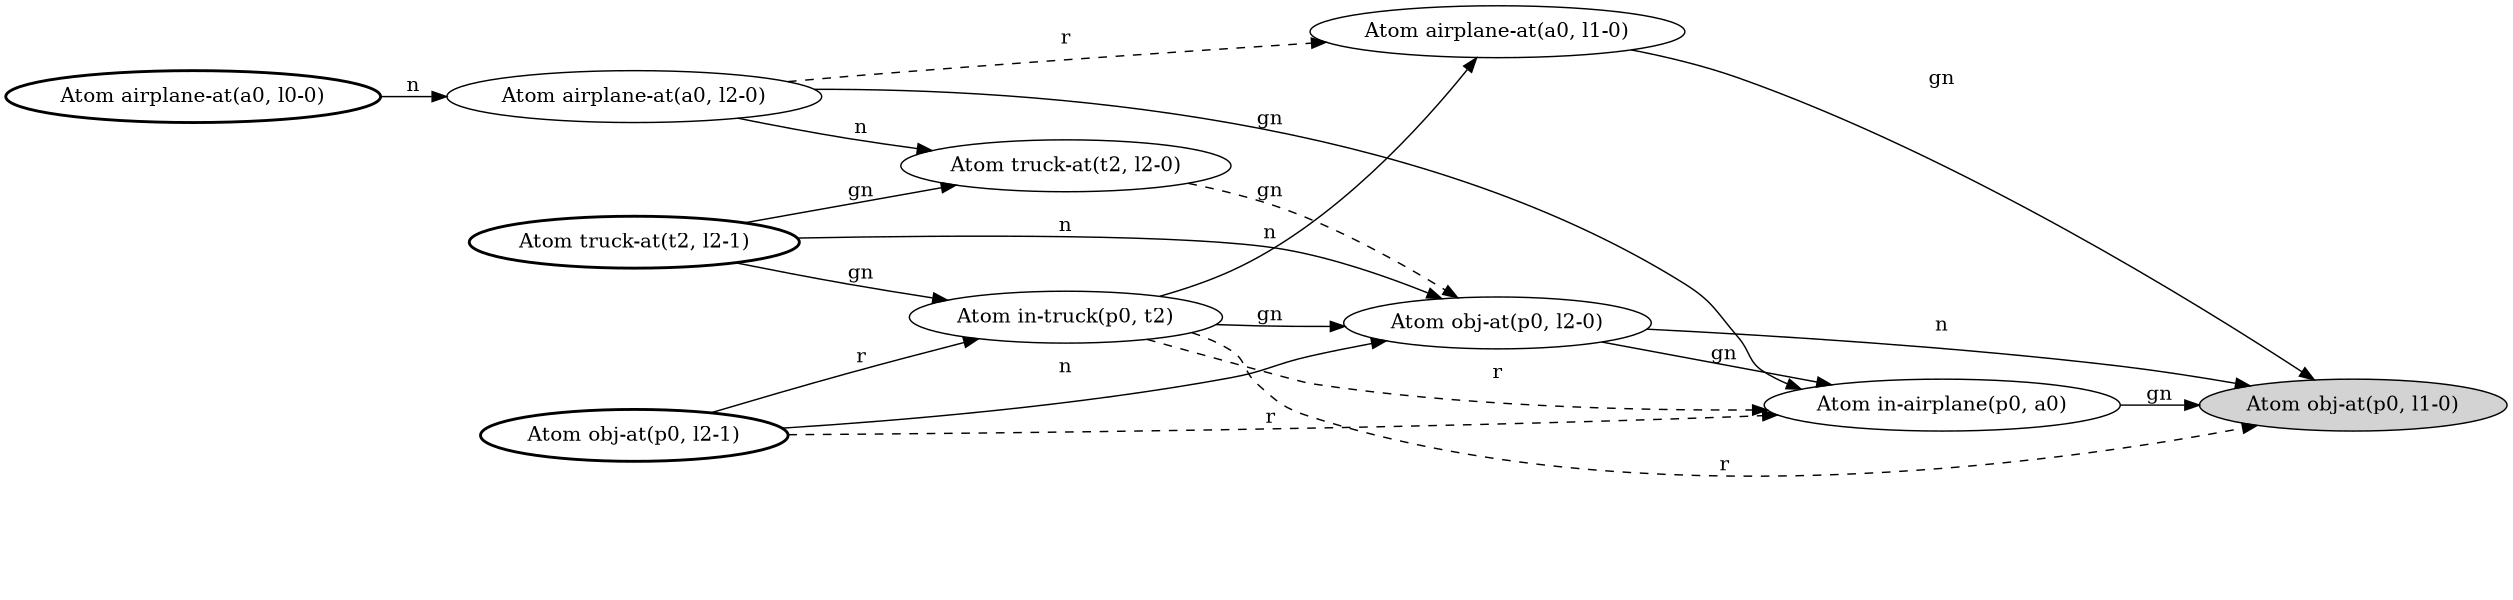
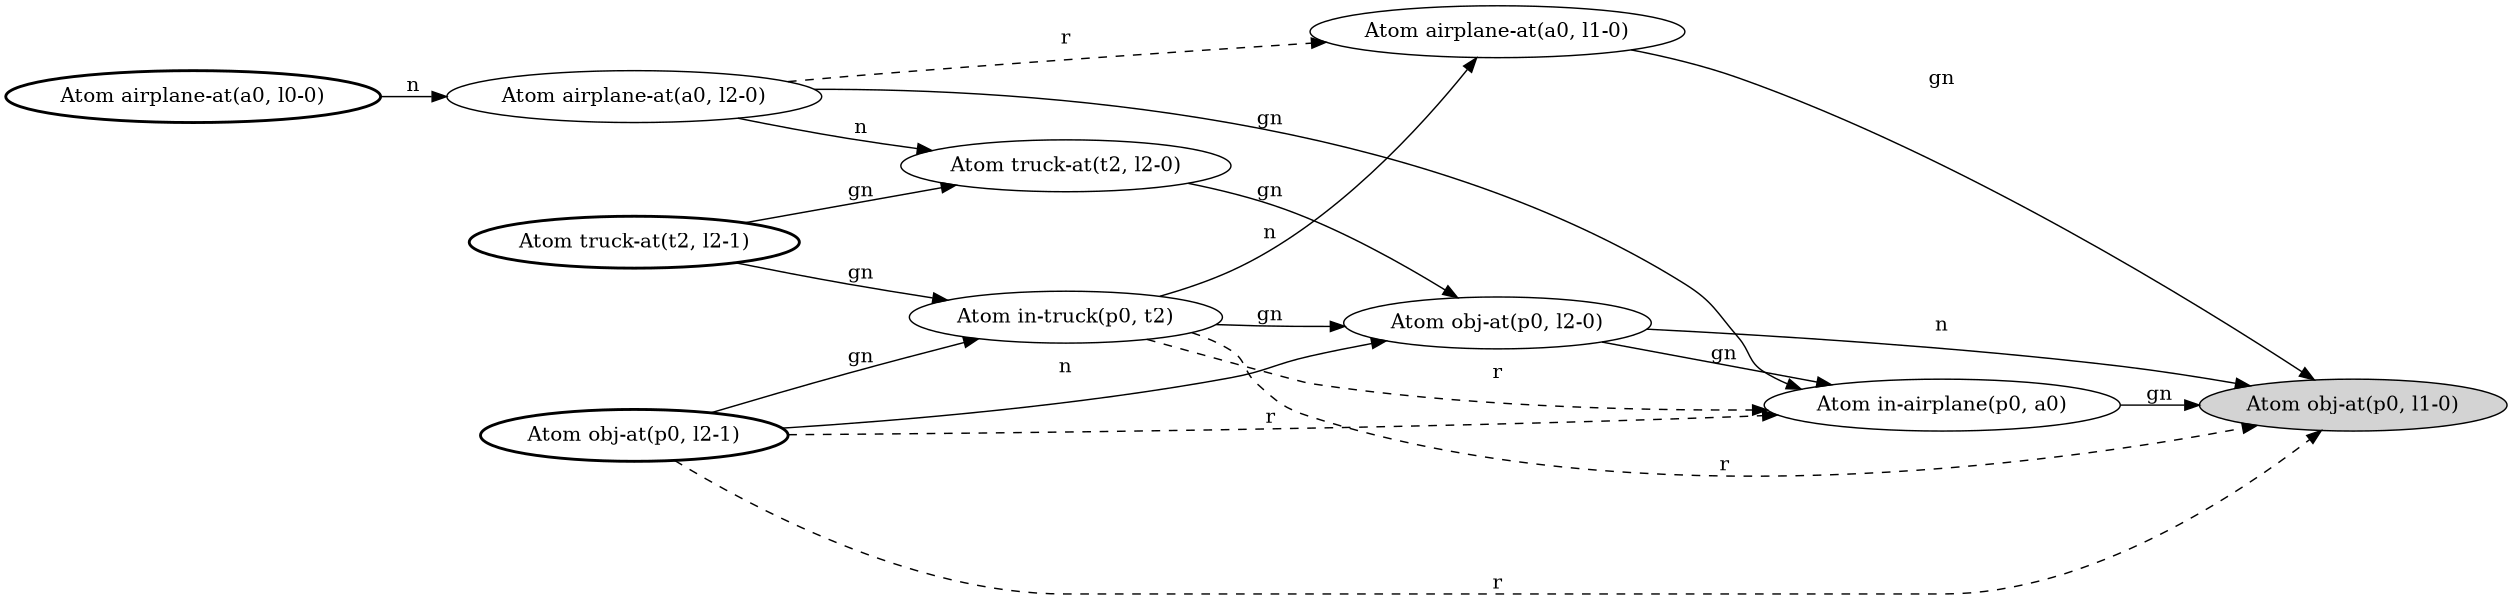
(1328, 227) -> (1328, 227)
(1116, 238) -> none
(861, 357) -> (861, 357)
none -> (1498, 594)
